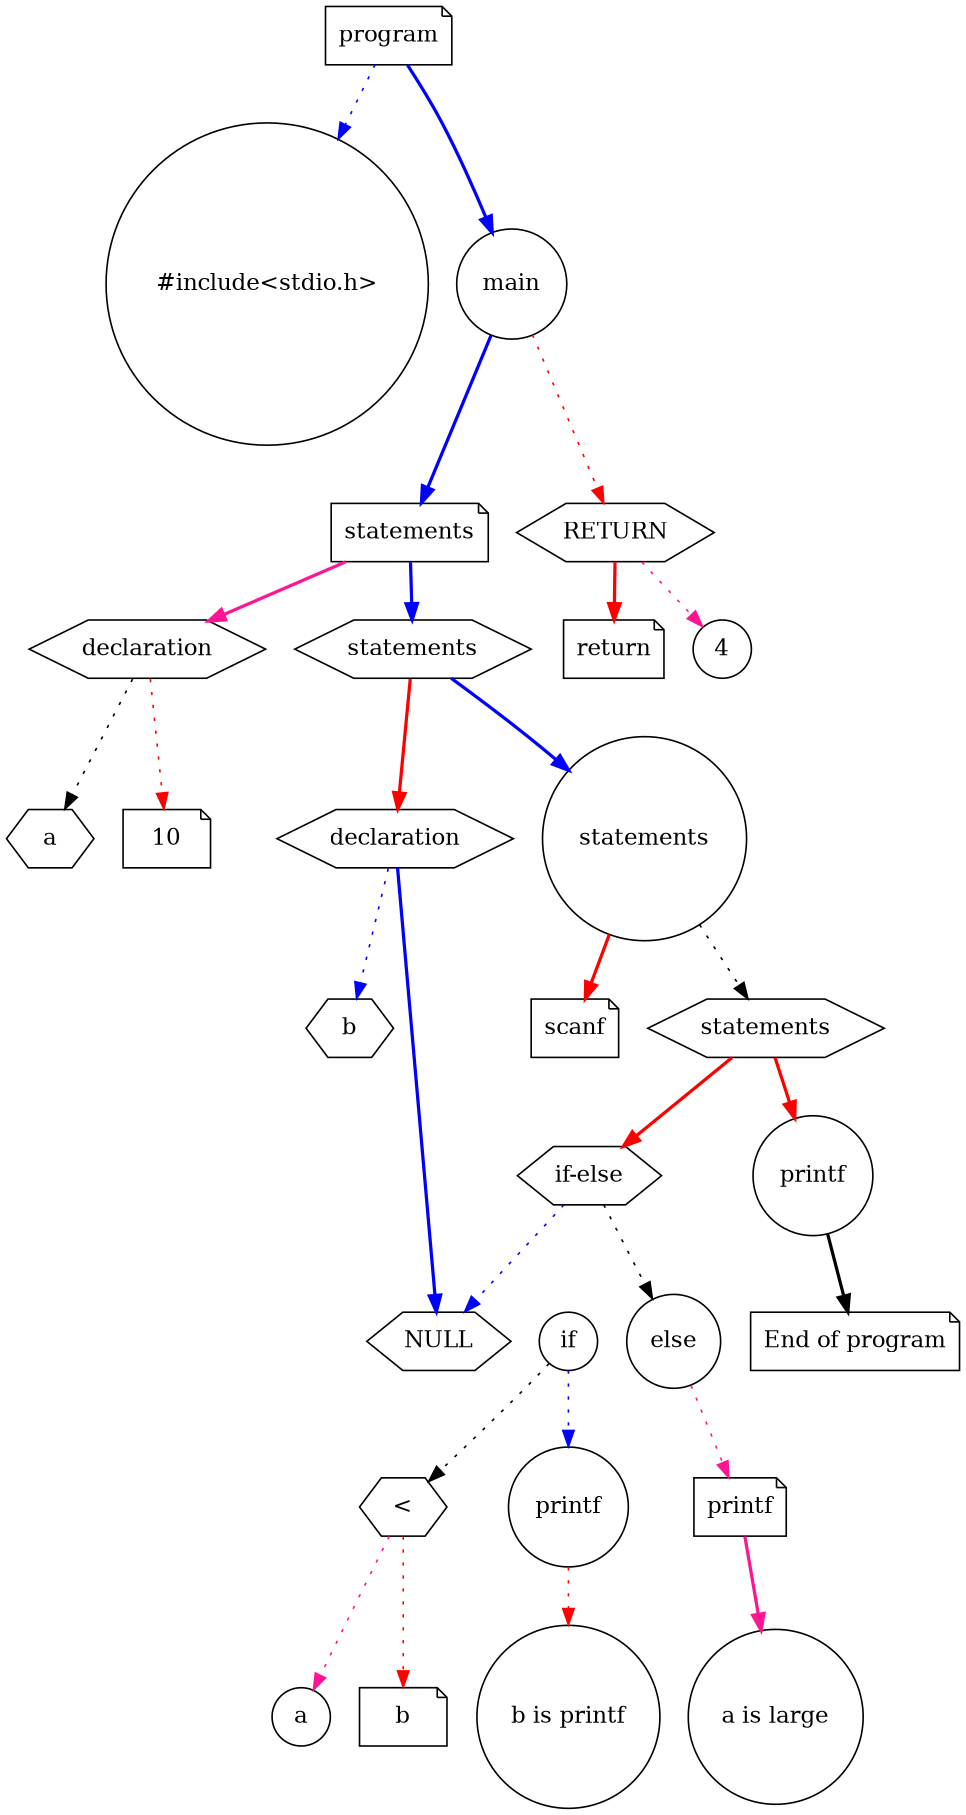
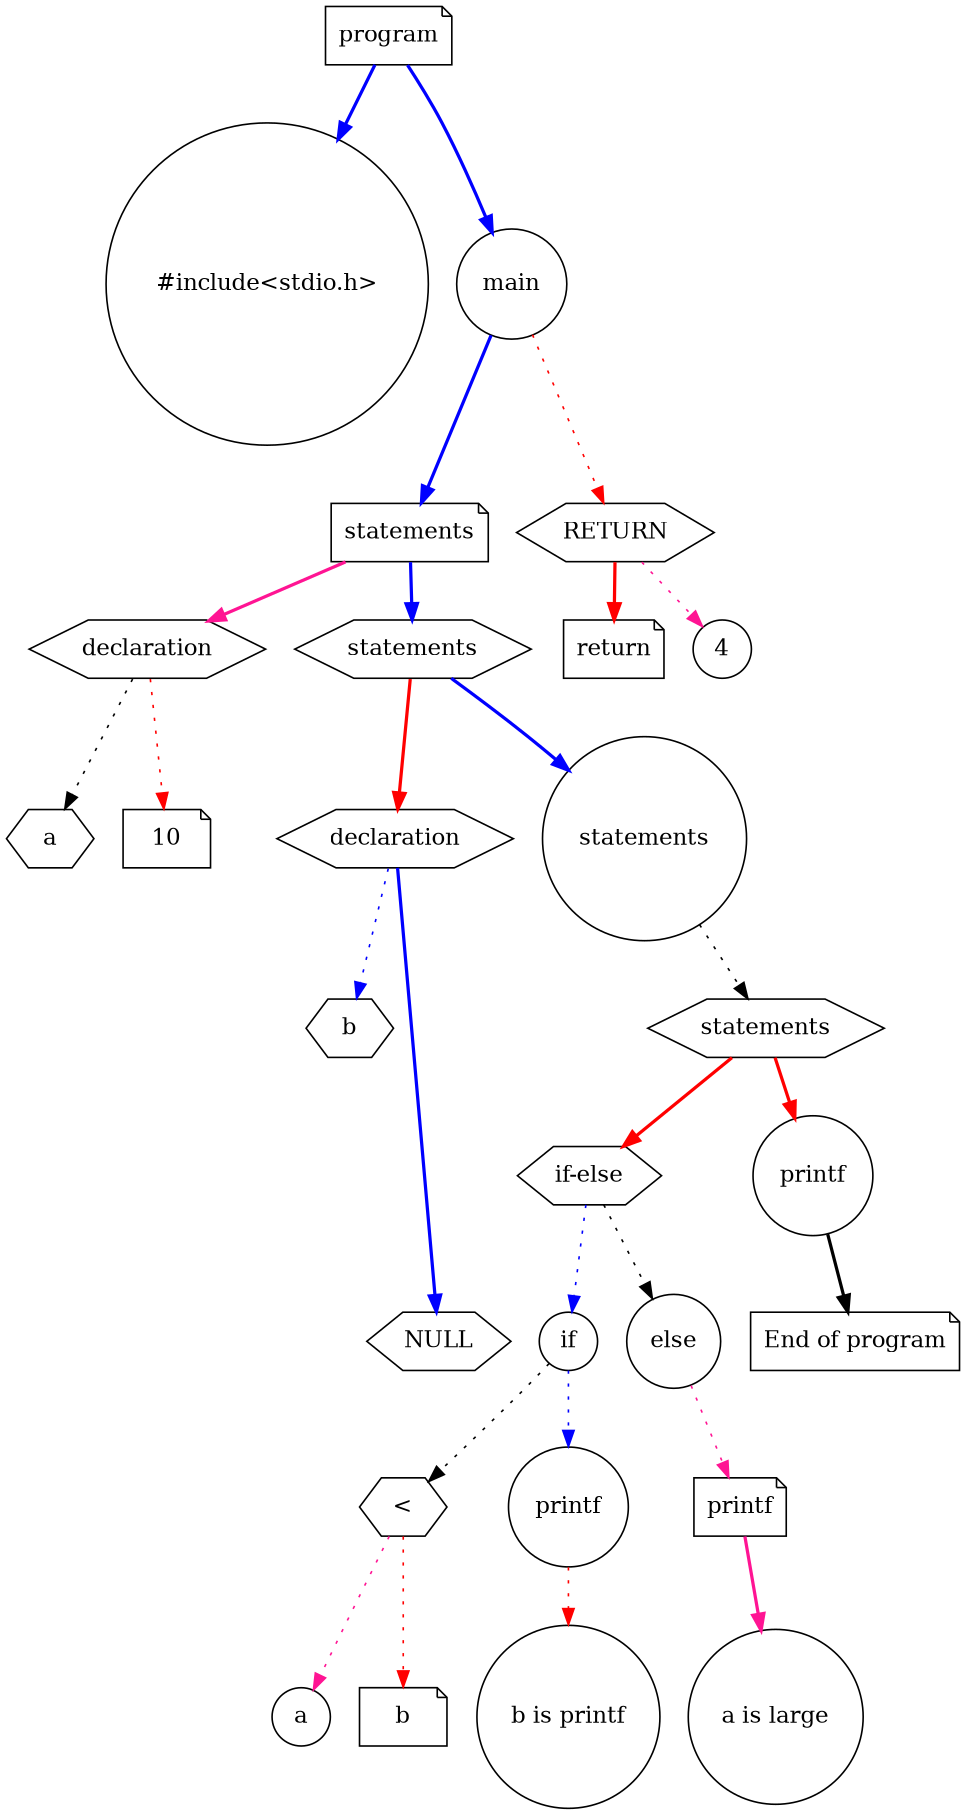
(360, 94) -> (360, 94)
(575, 1028) -> none
(520, 1252) -> (580, 1250)
